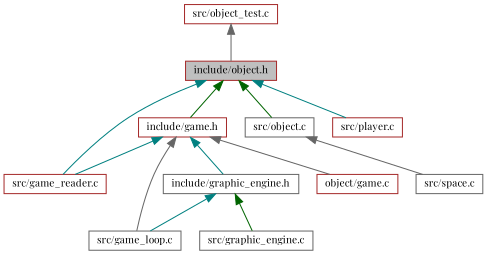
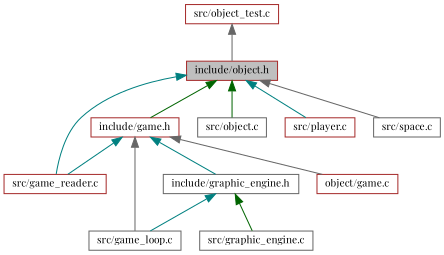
(370, 157) -> (324, 101)
